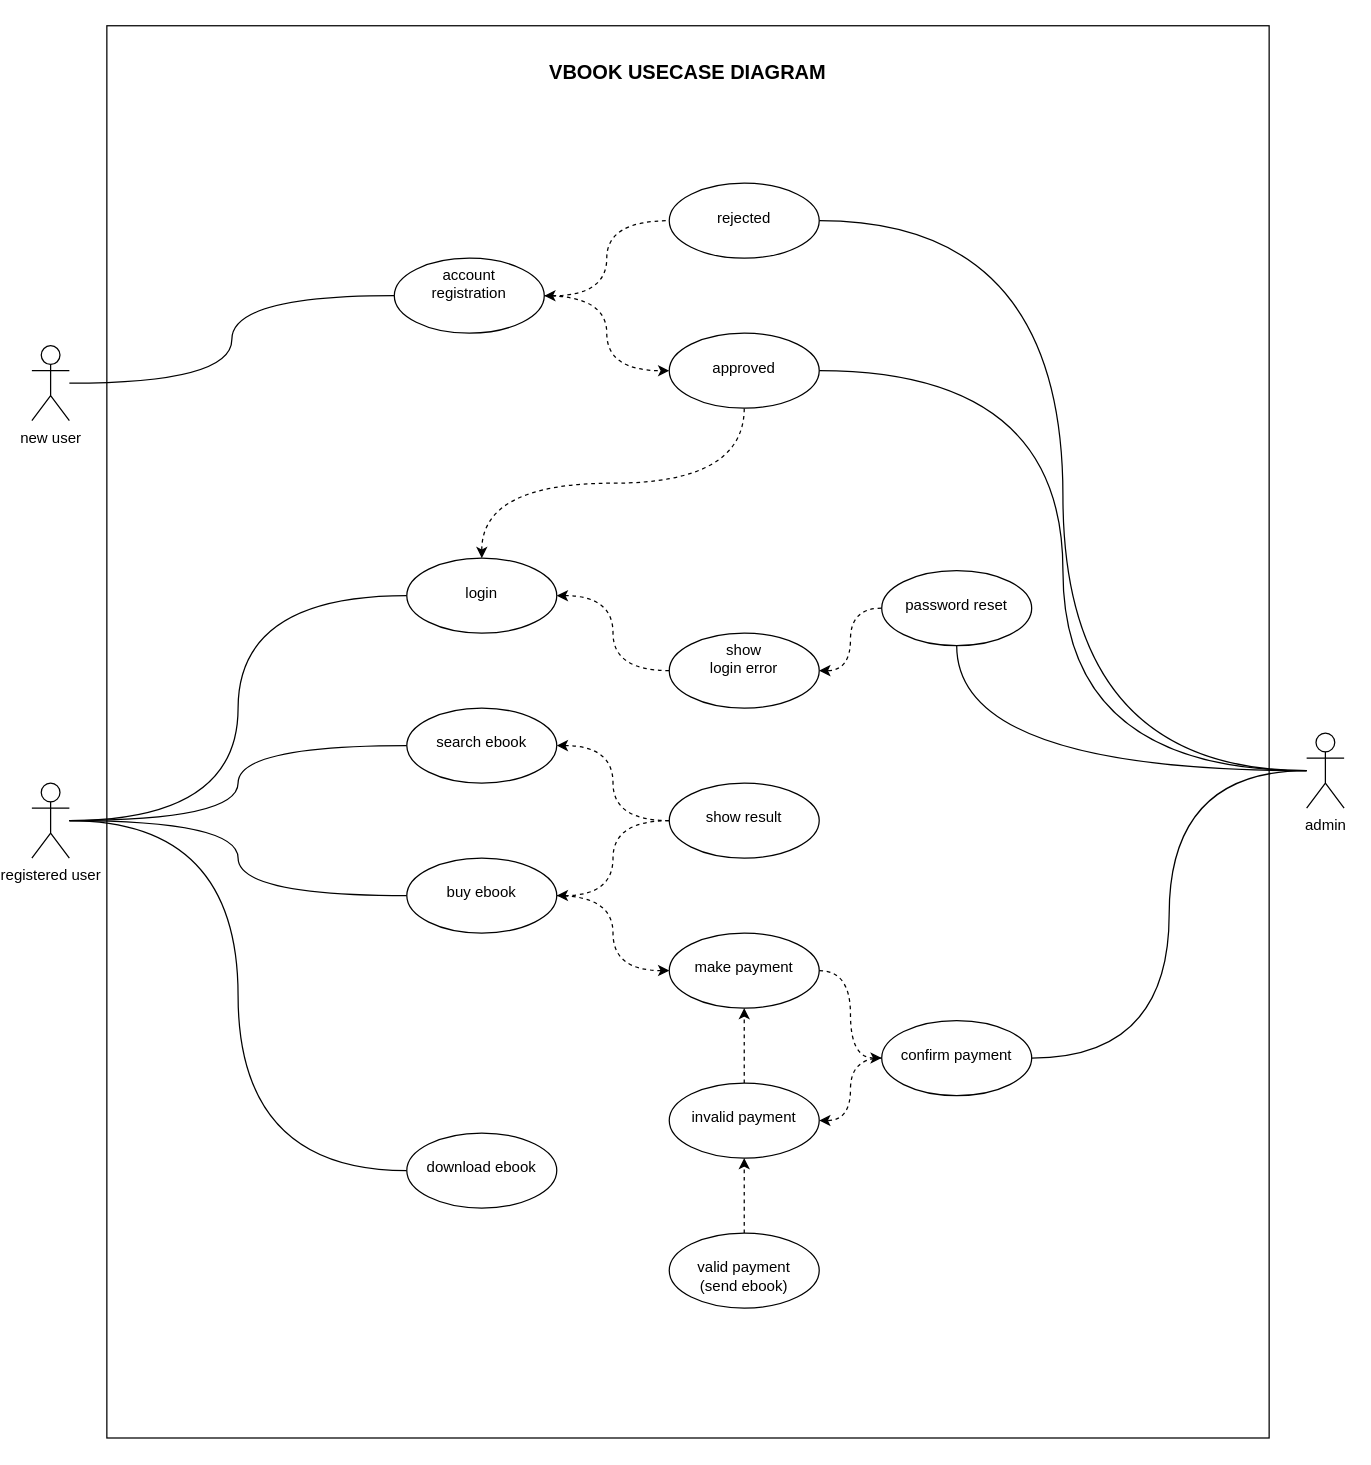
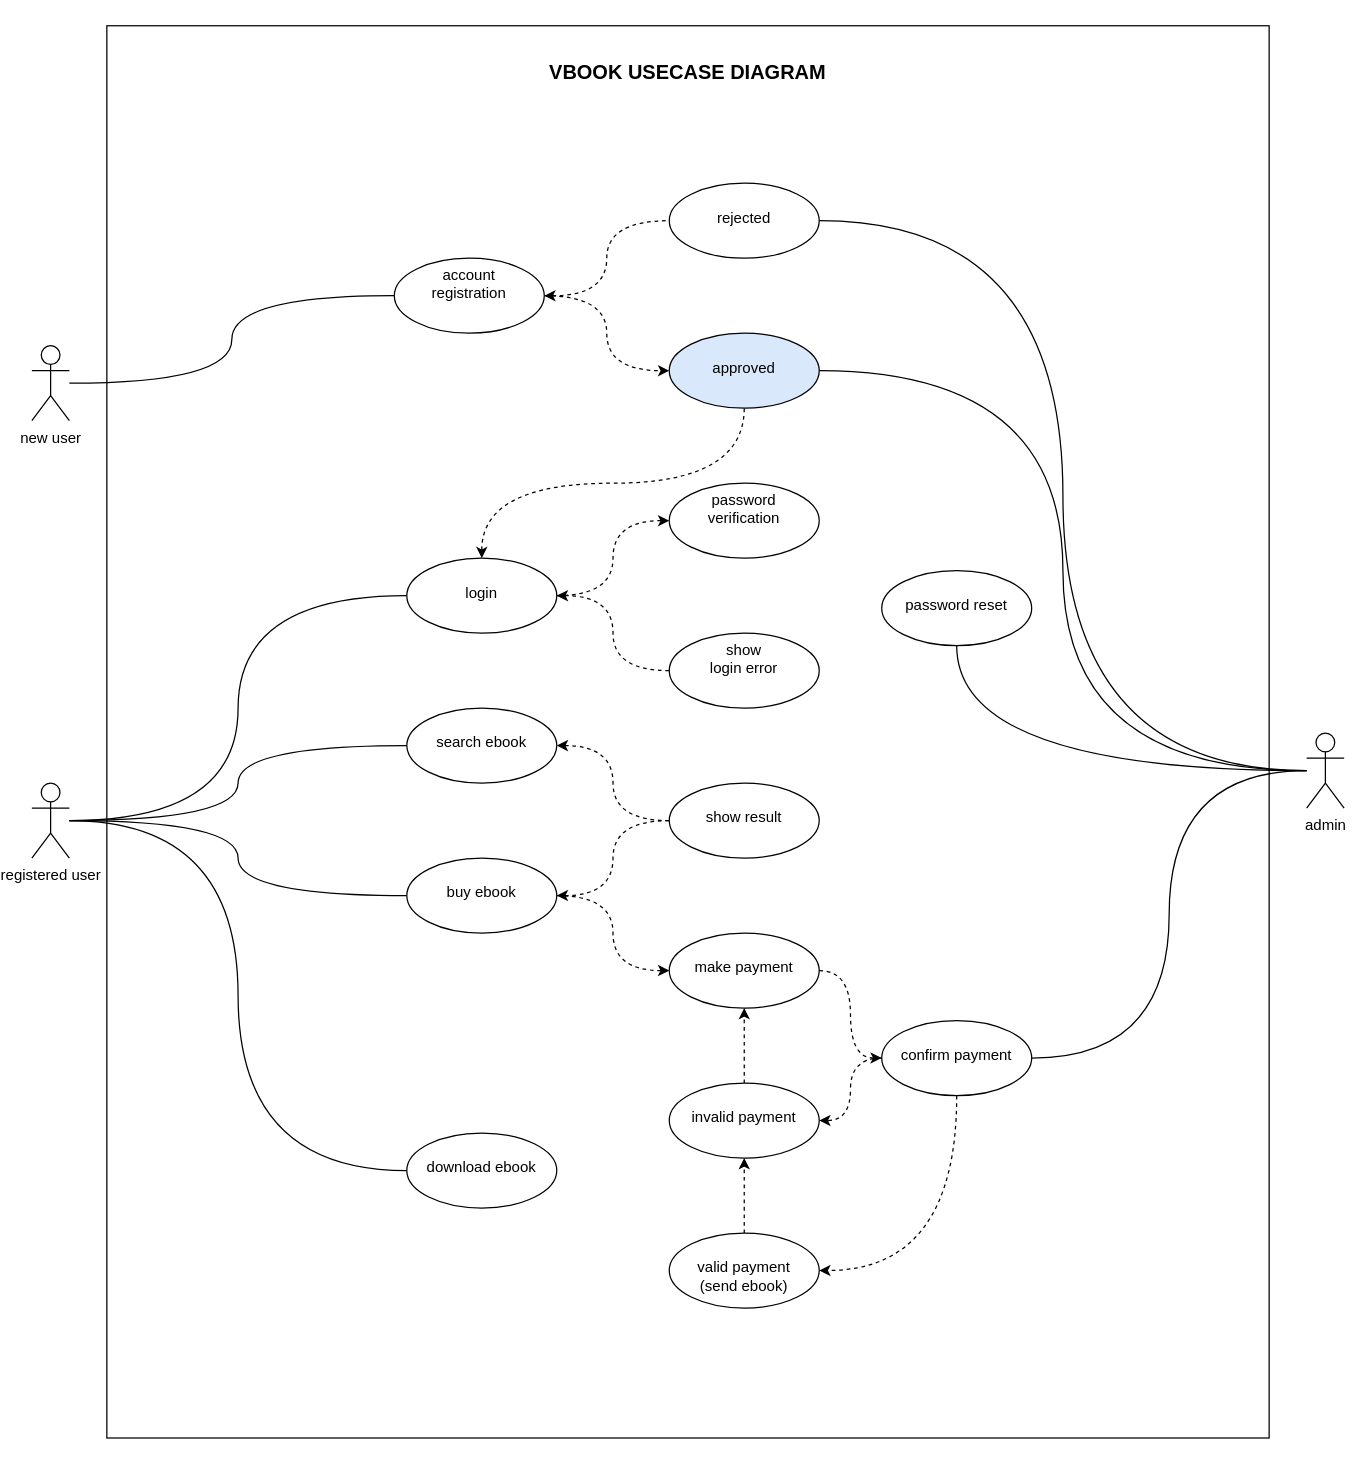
(744, 371) -> (744, 371)
none -> (744, 521)
none -> (613, 553)
(851, 636) -> none
none -> (932, 1215)
